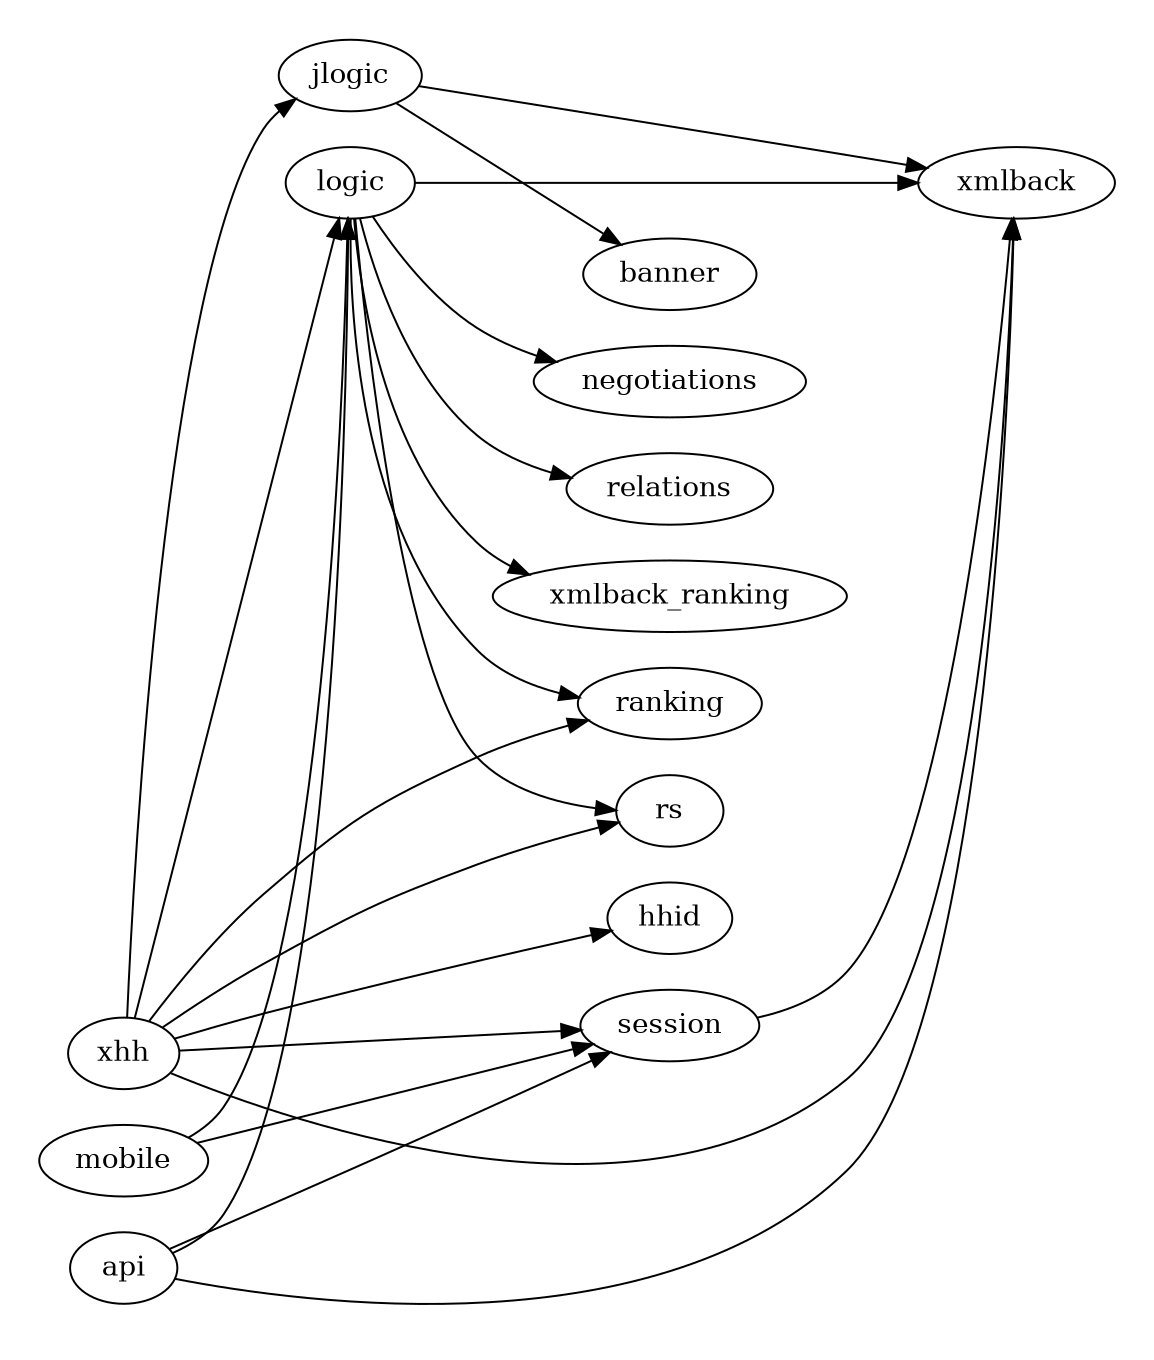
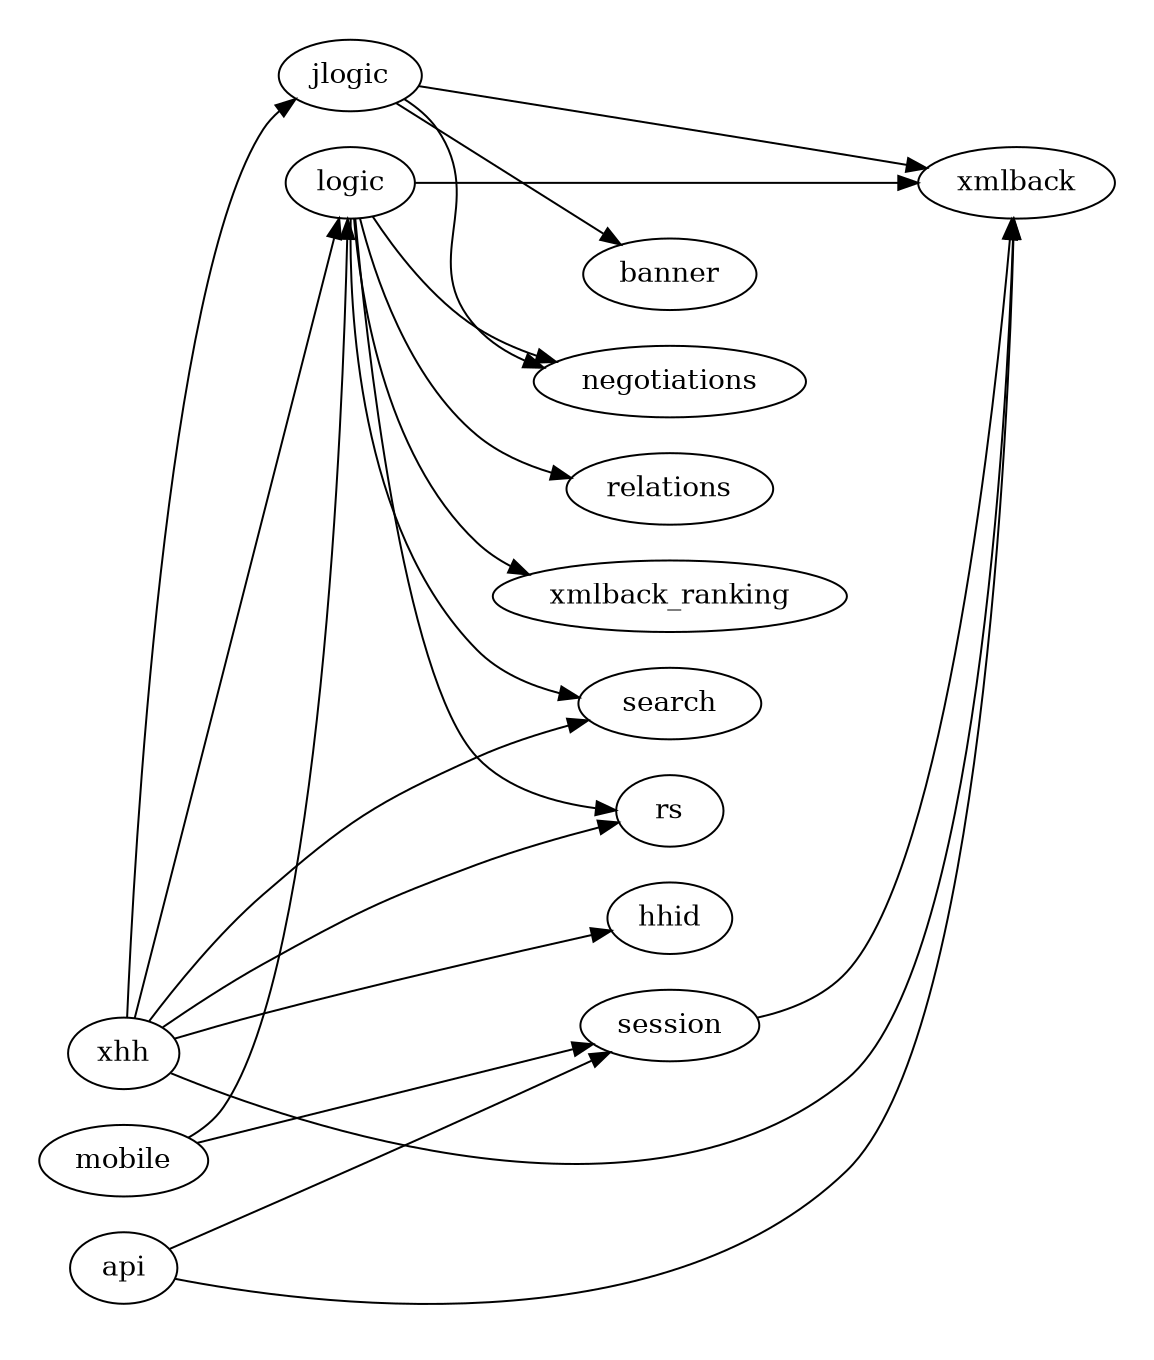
none -> (453, 237)
(670, 704) -> (670, 704)
(323, 766) -> none
(370, 1041) -> none
